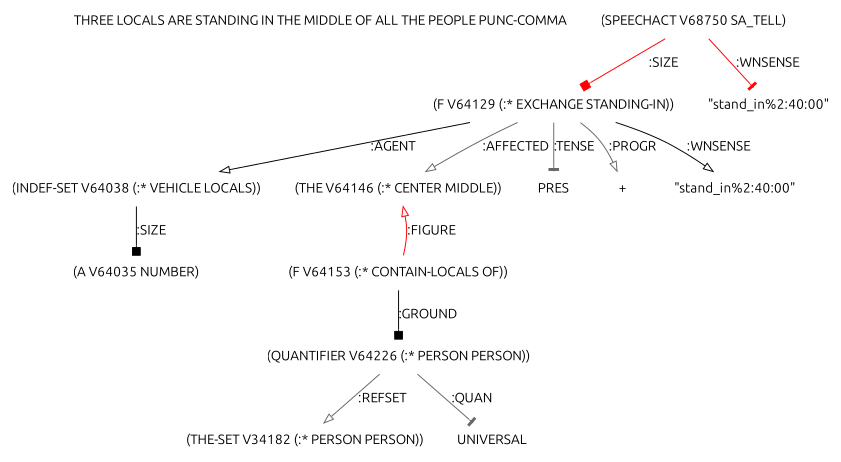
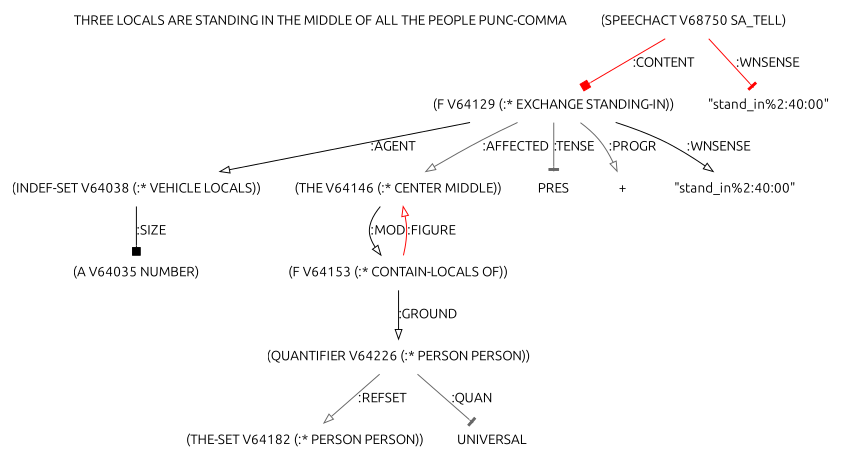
(664, 63) -> (664, 63)
none -> (370, 226)
(399, 310) -> (399, 310)
(305, 440) -> (305, 440)
